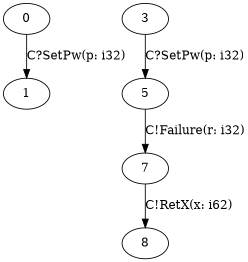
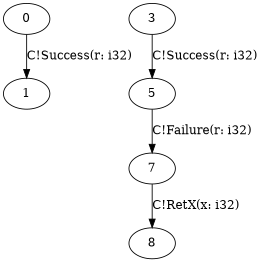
(76, 56) -> (80, 56)
(195, 56) -> (205, 56)
(189, 206) -> (196, 206)
